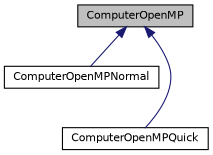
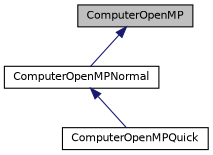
(170, 83) -> (112, 112)
